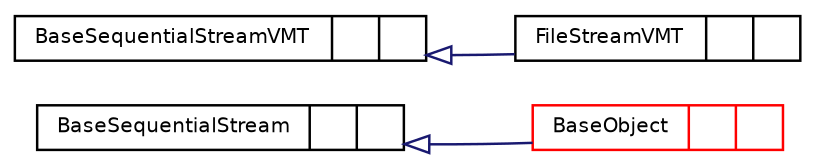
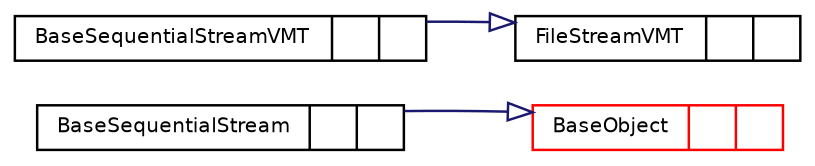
(483, 55) -> (458, 22)
(481, 144) -> (456, 111)
